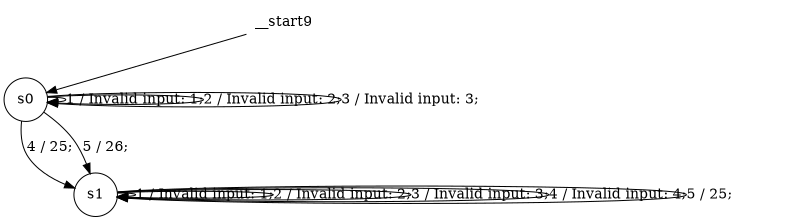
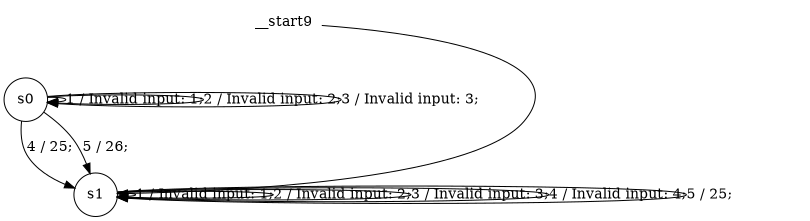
(151, 62) -> (460, 155)
